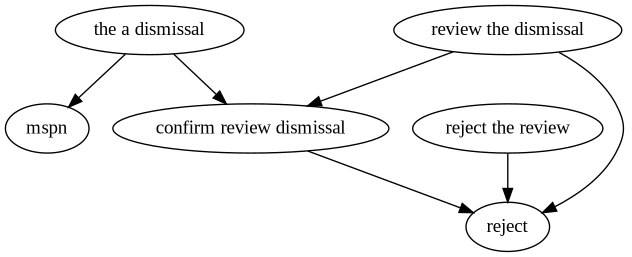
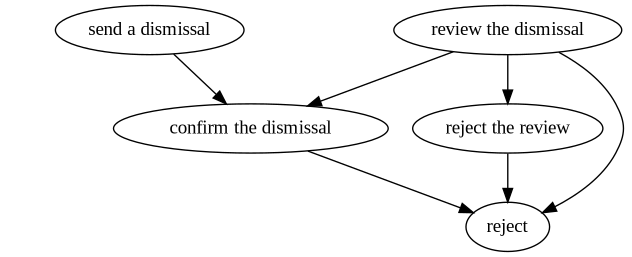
(150, 30) -> (150, 30)
none -> (508, 73)
(47, 128) -> none
(251, 128) -> (251, 128)
